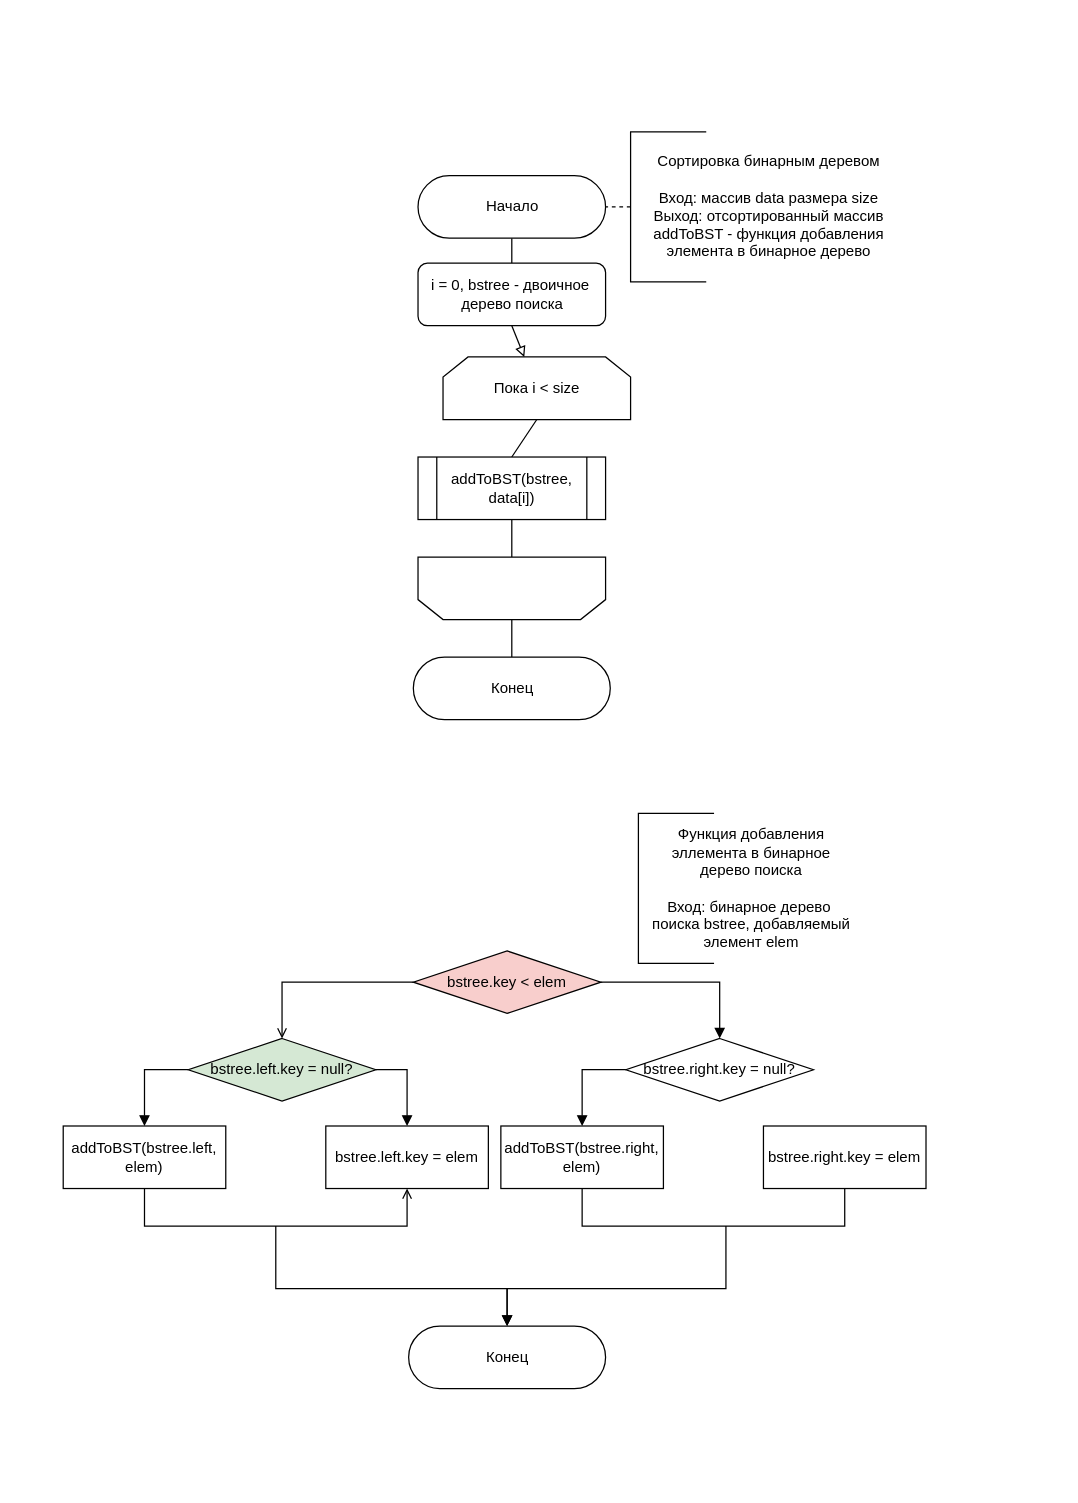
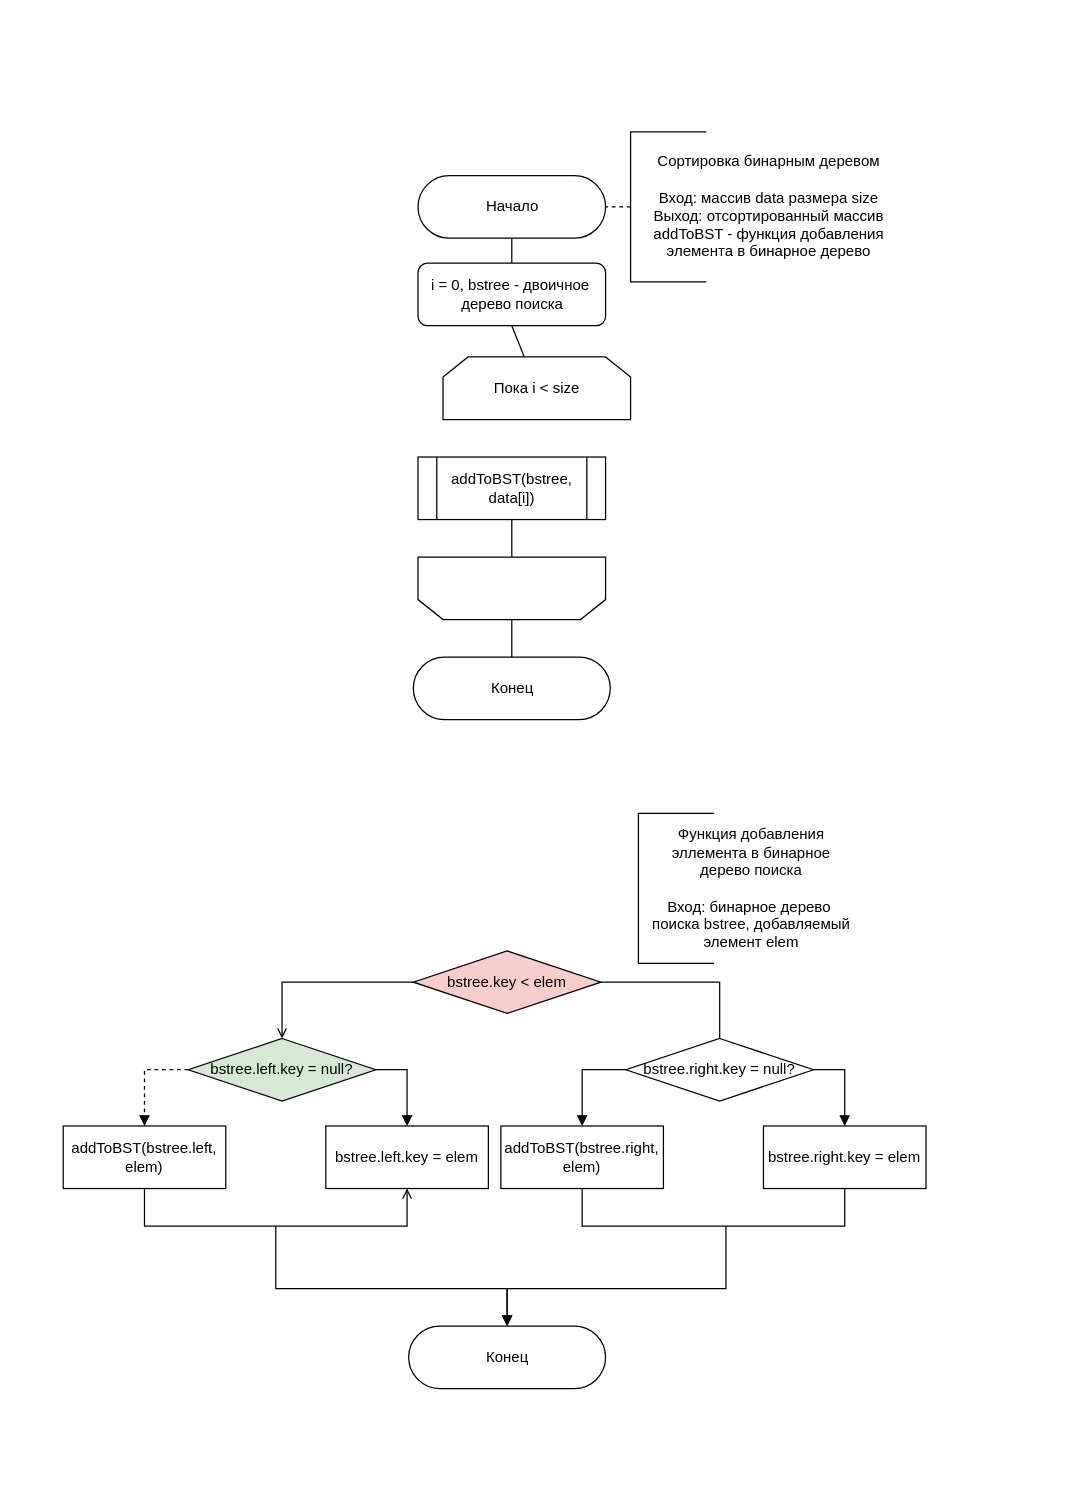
(520, 346) -> (521, 350)
(524, 438) -> none
(719, 1027) -> (719, 1031)
(144, 1071) -> (144, 1071)
none -> (844, 1076)
